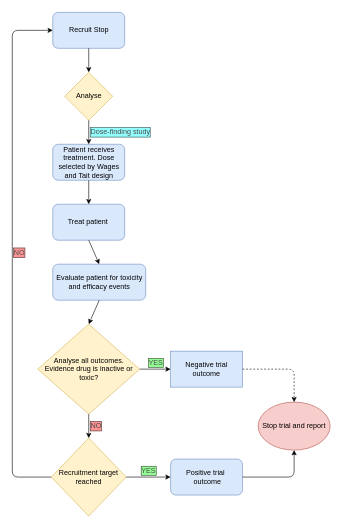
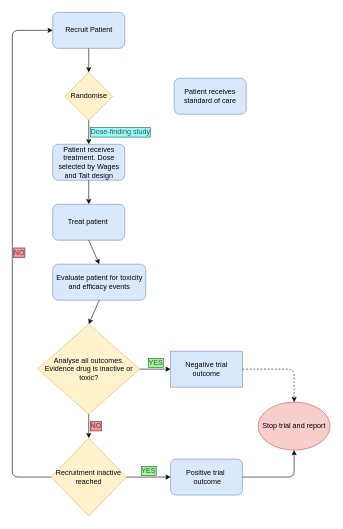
(89, 30) -> (89, 30)
(89, 96) -> (89, 96)
none -> (210, 96)
(89, 477) -> (89, 477)
